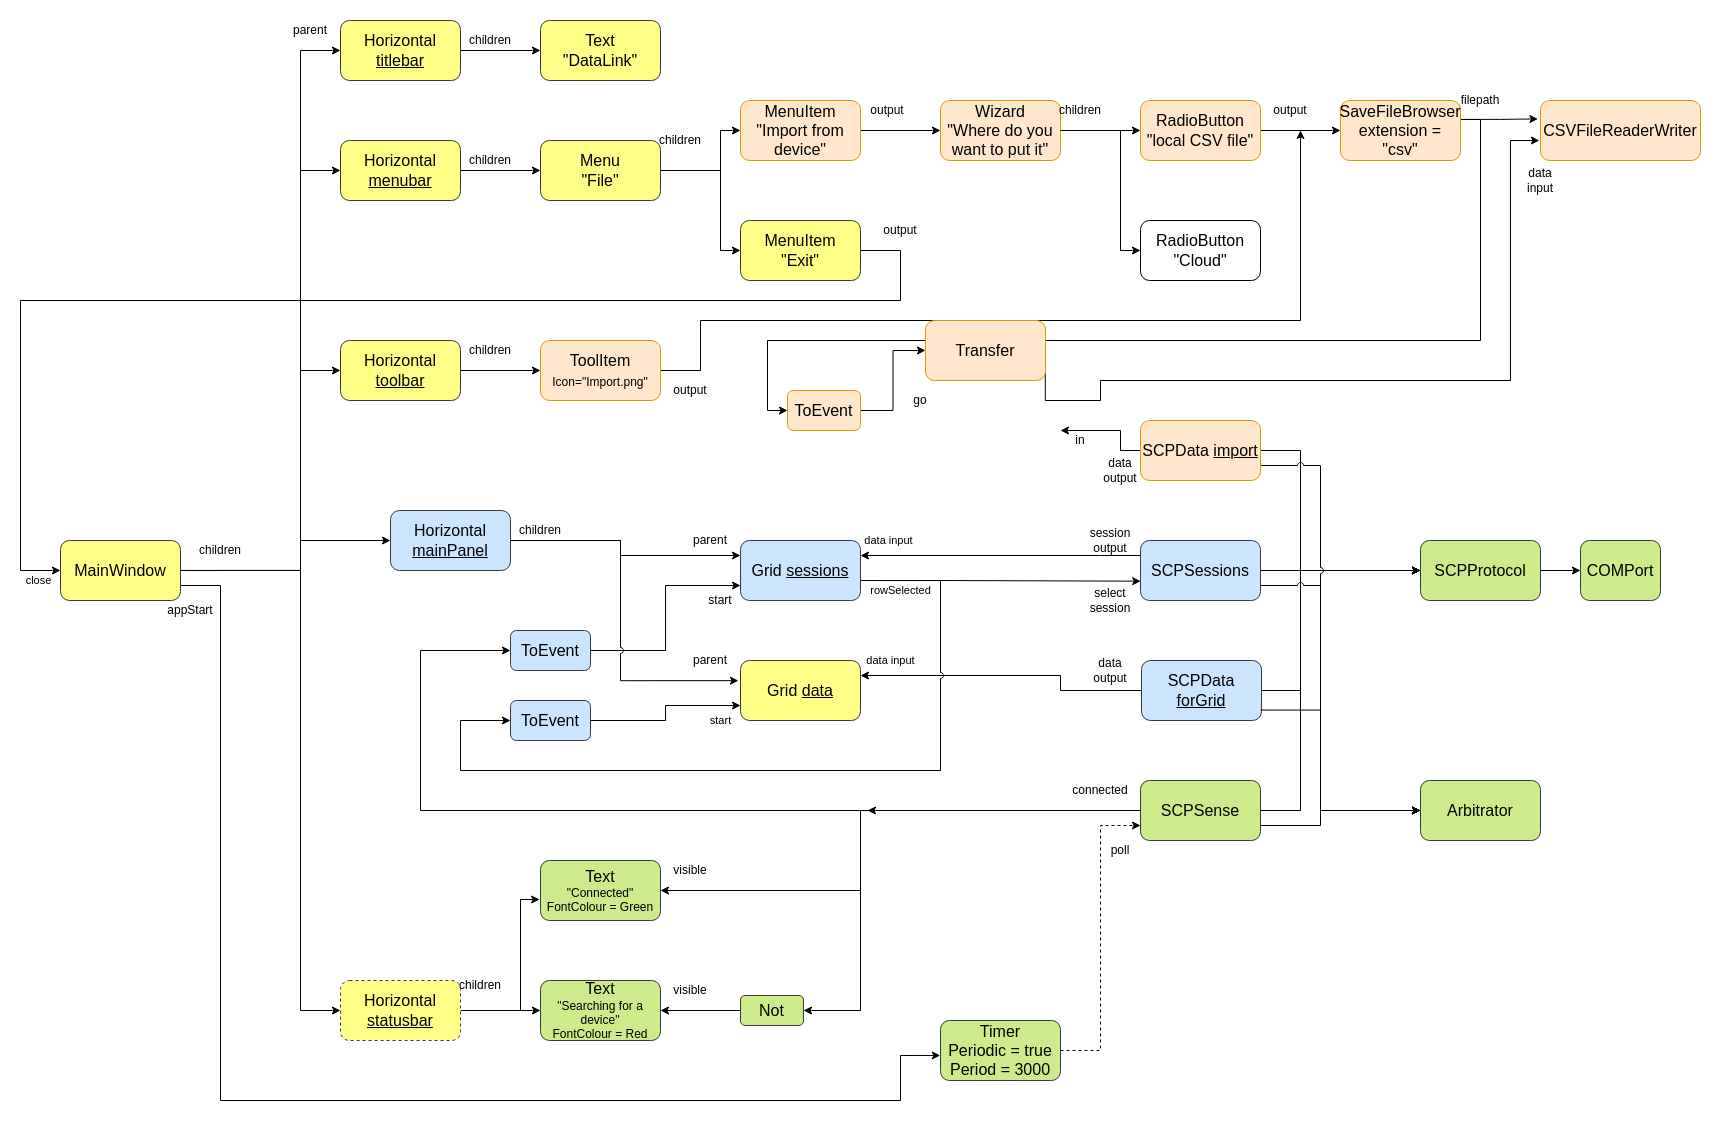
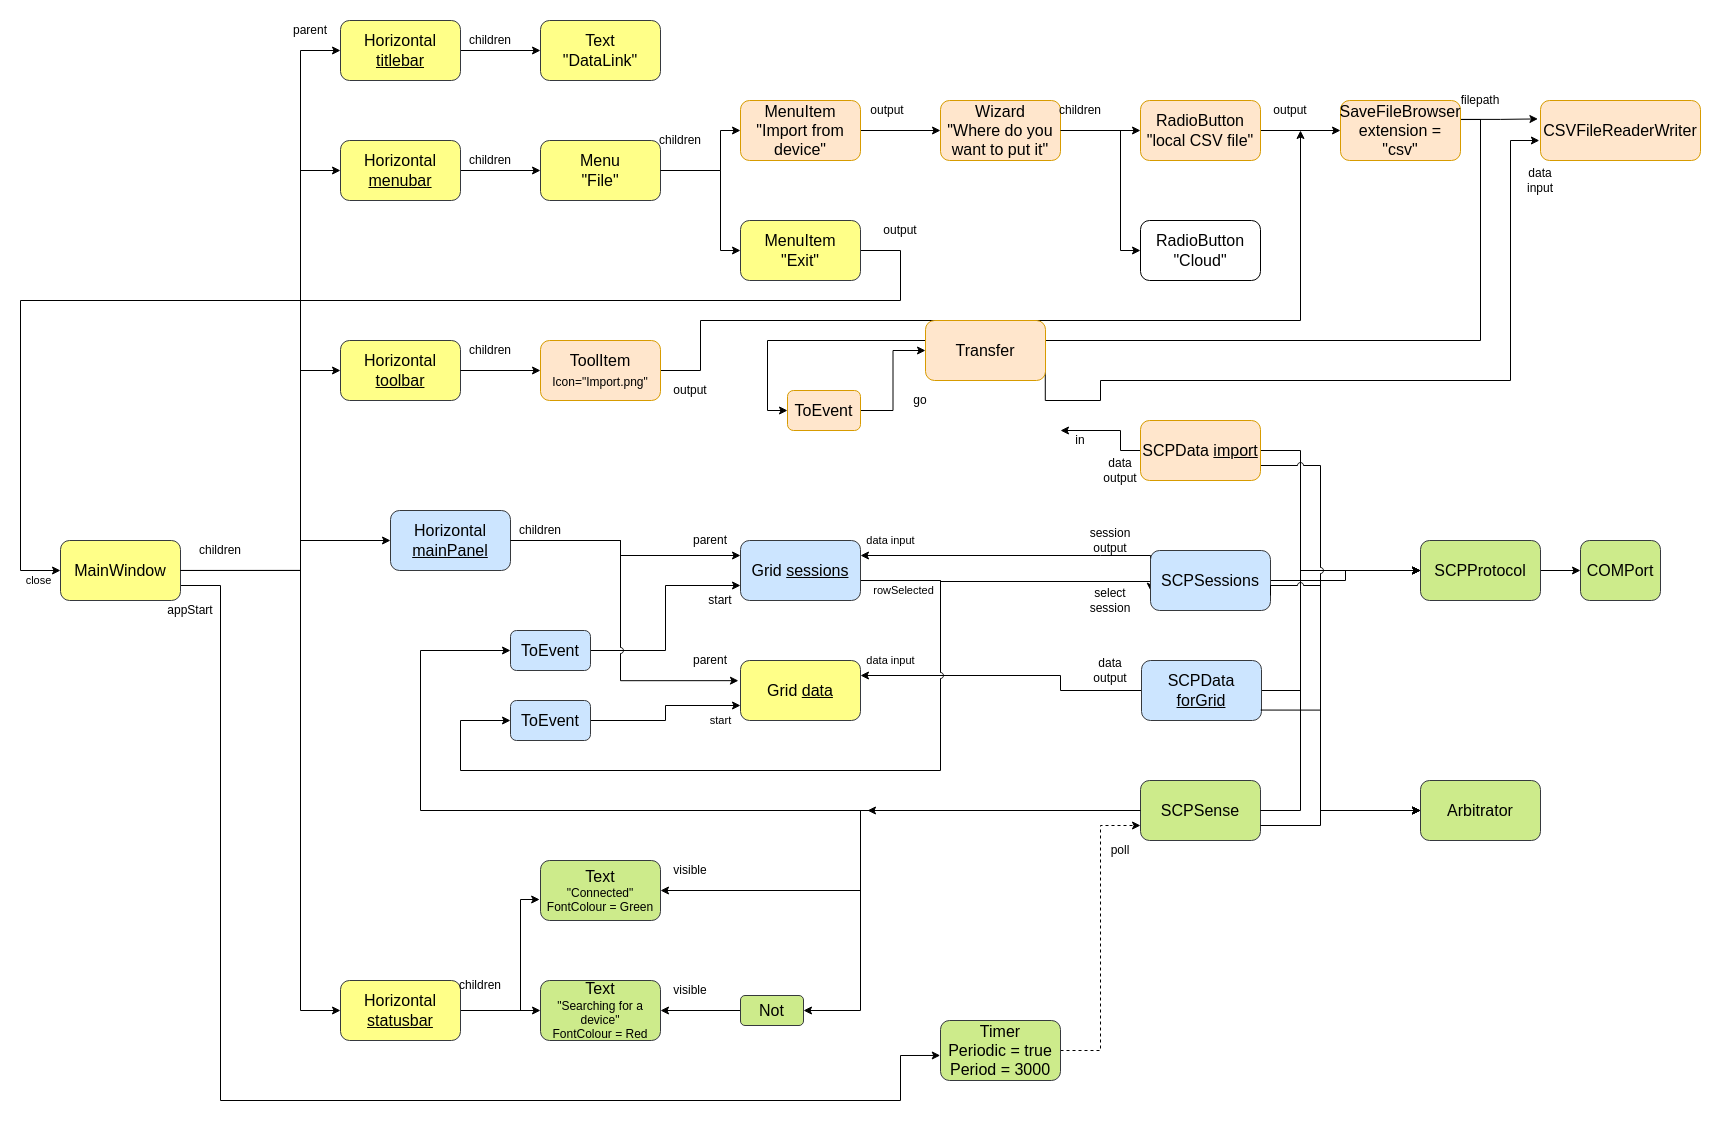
(1201, 571) -> (1211, 581)
(1101, 791) -> none
(401, 1011) -> (401, 1011)
